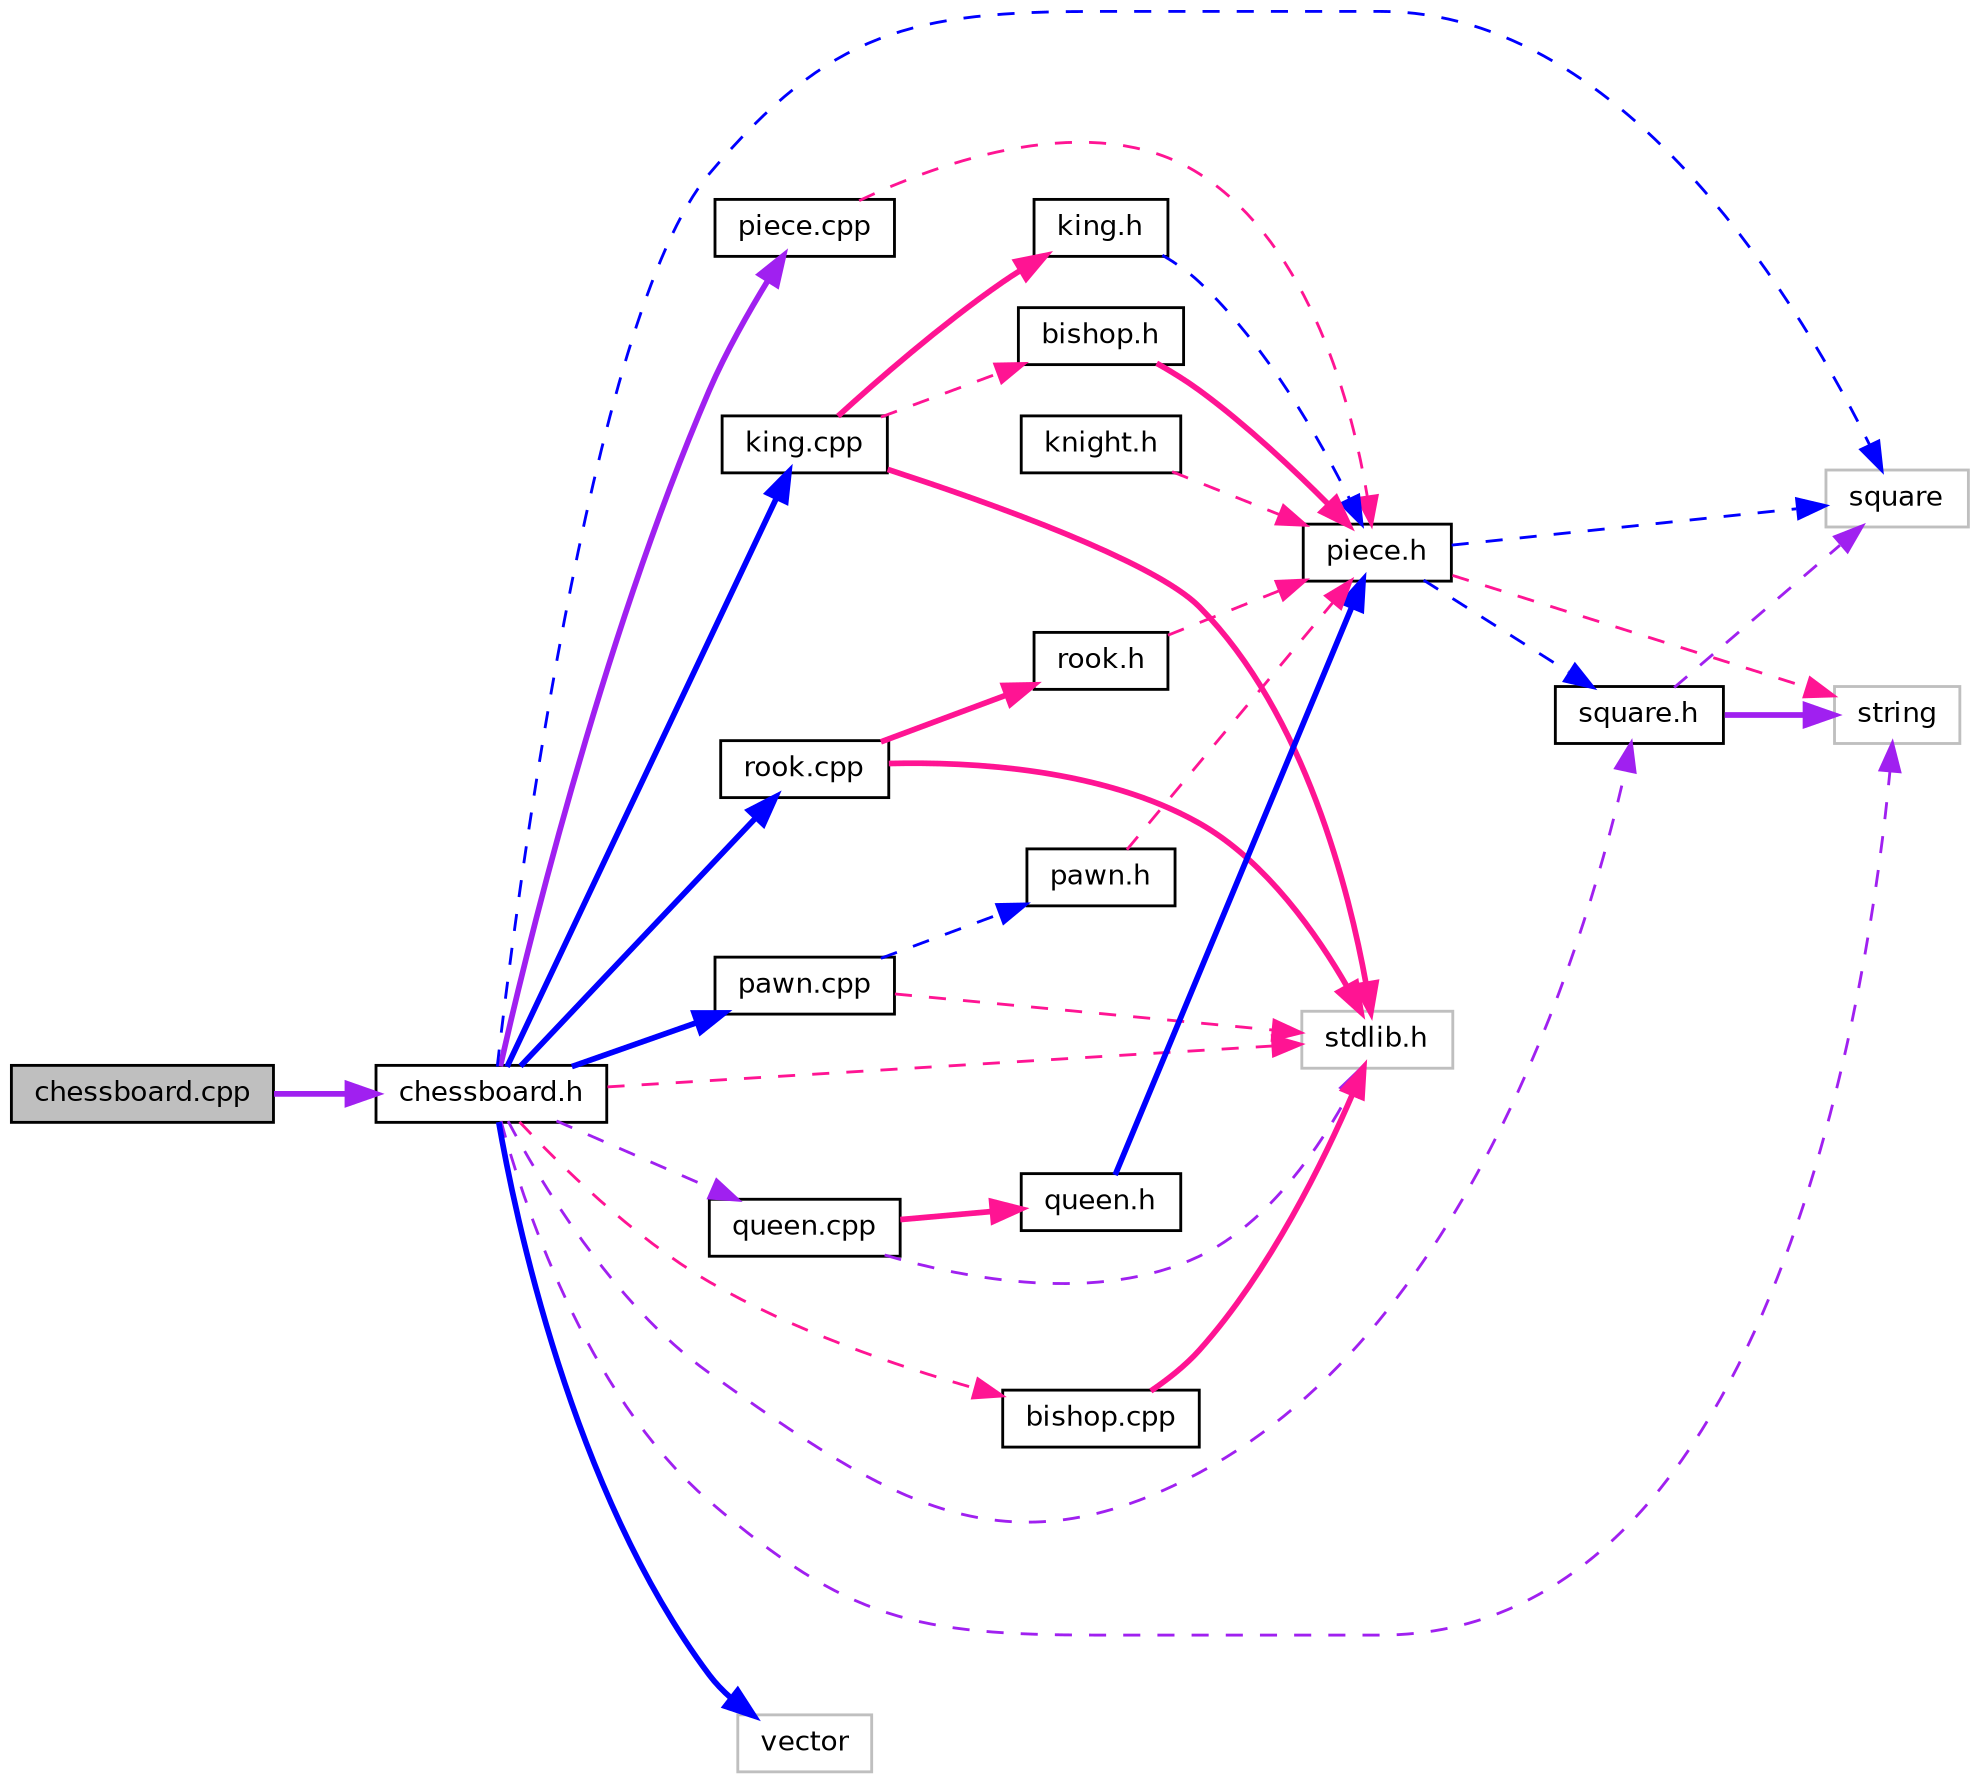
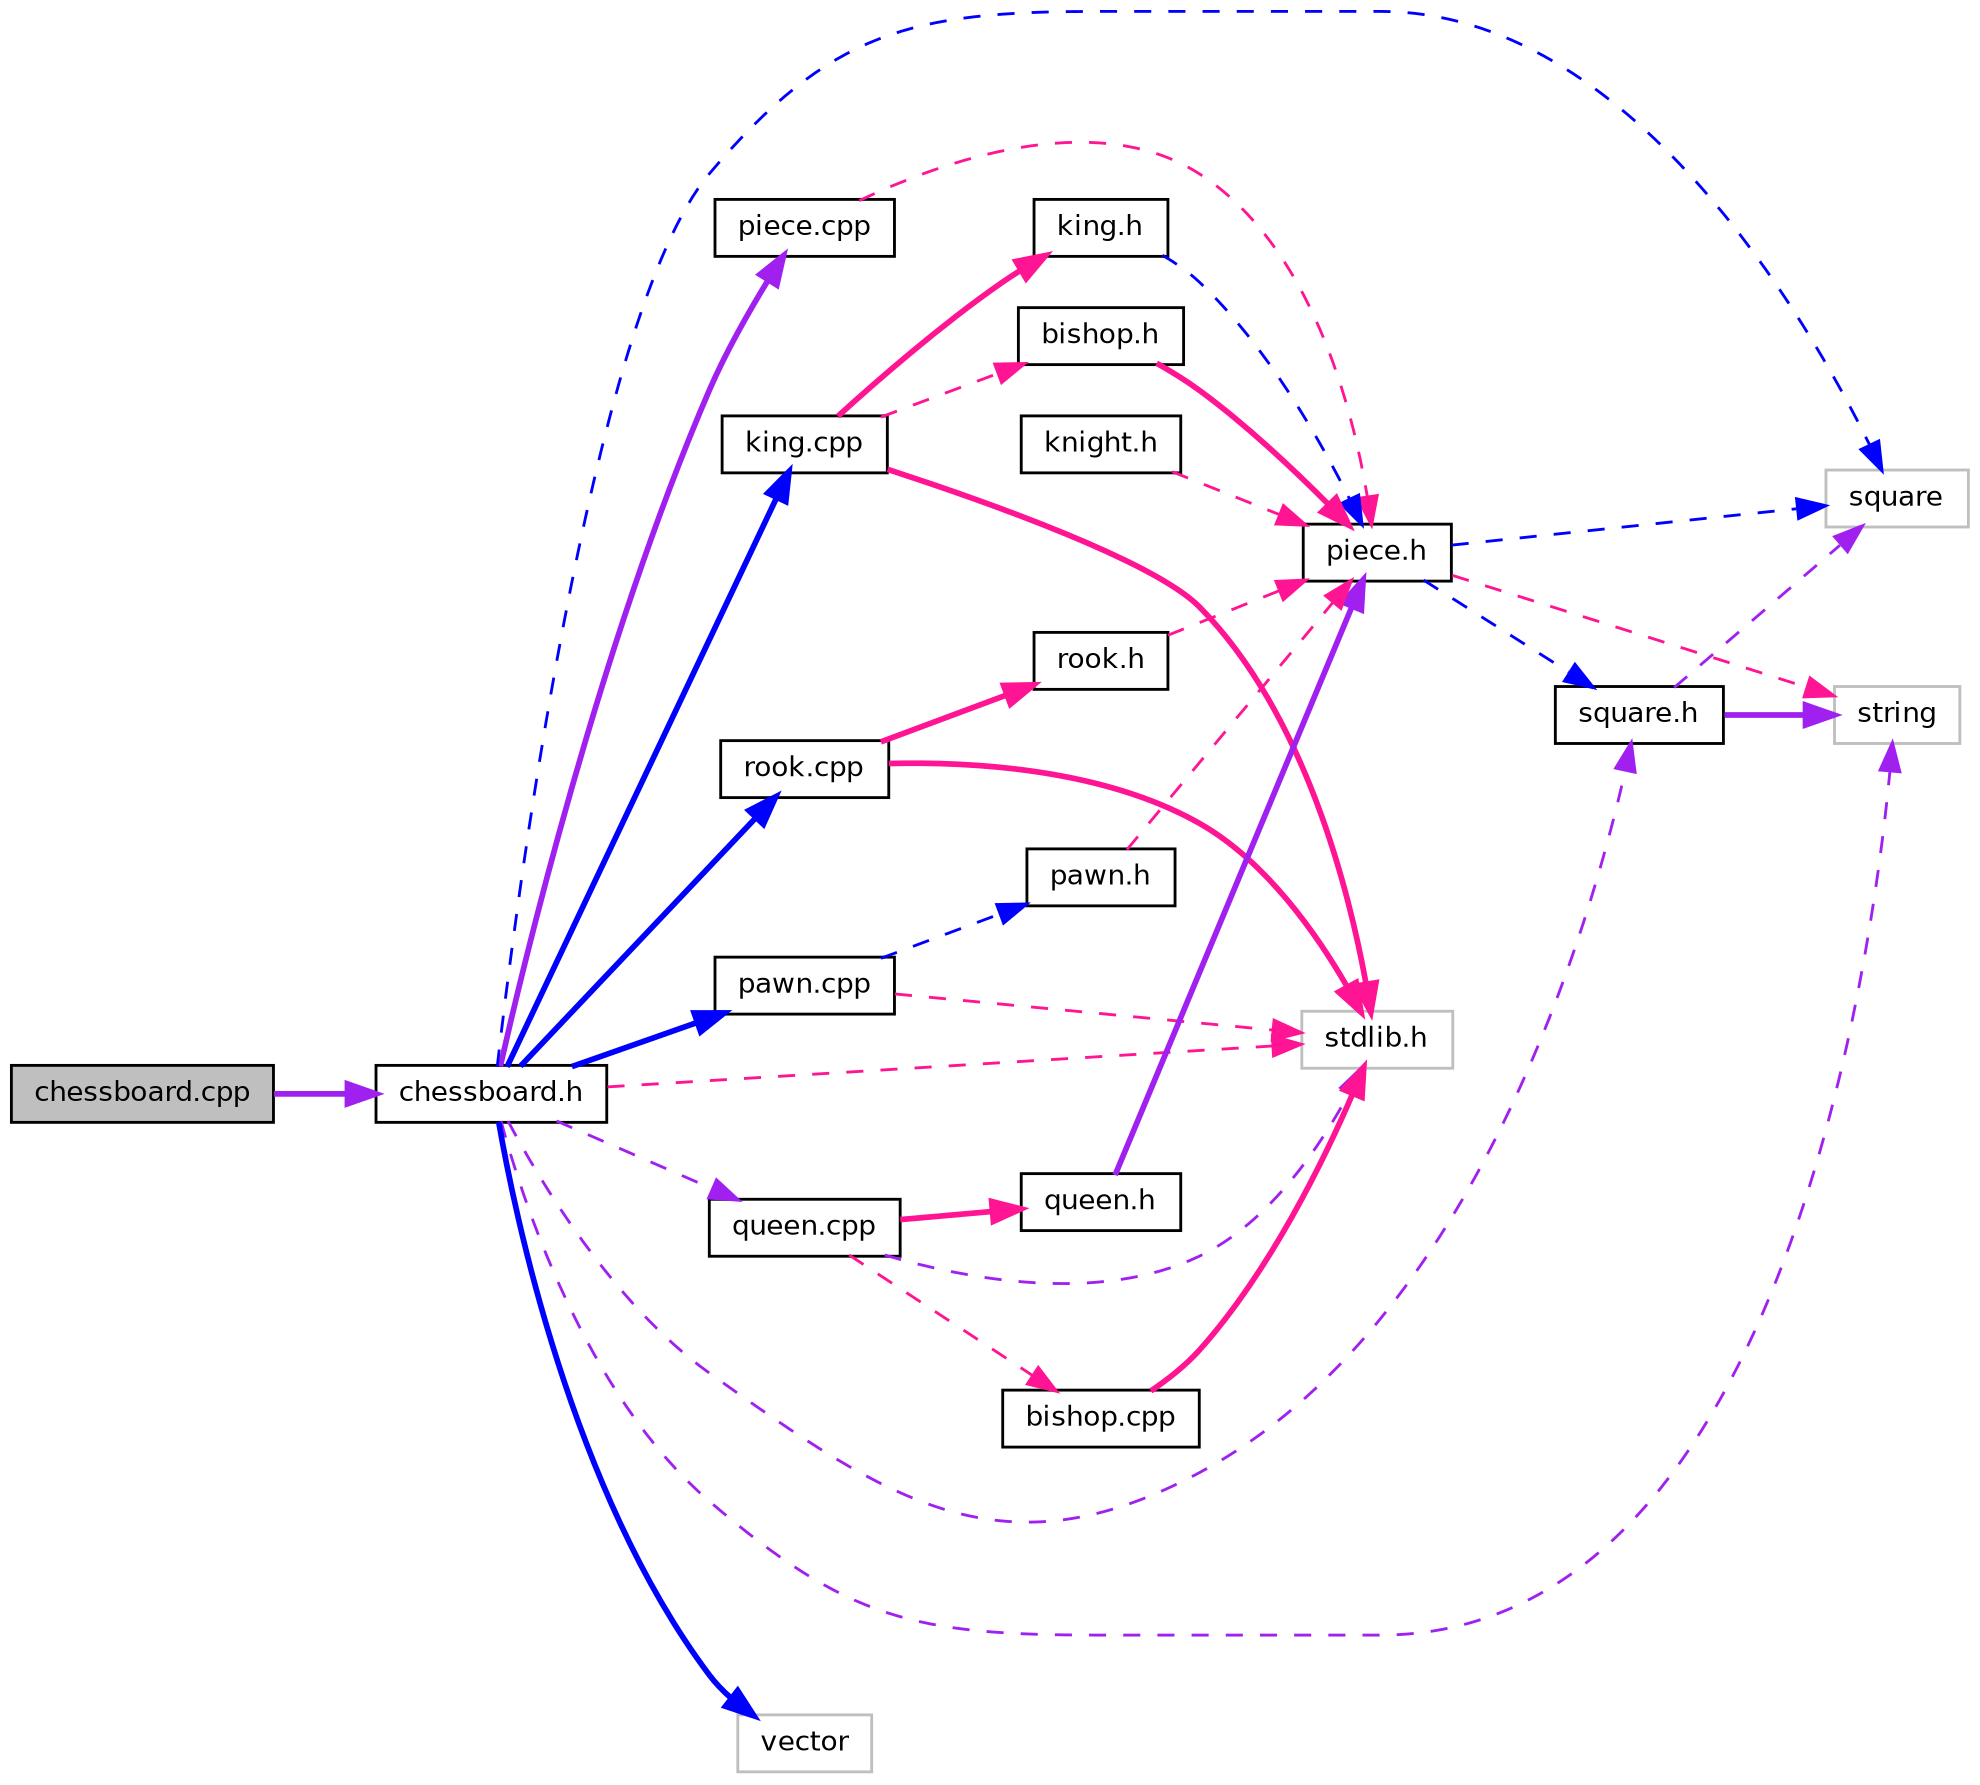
(1233, 891) -> (1233, 891)
(726, 1291) -> (941, 1315)
